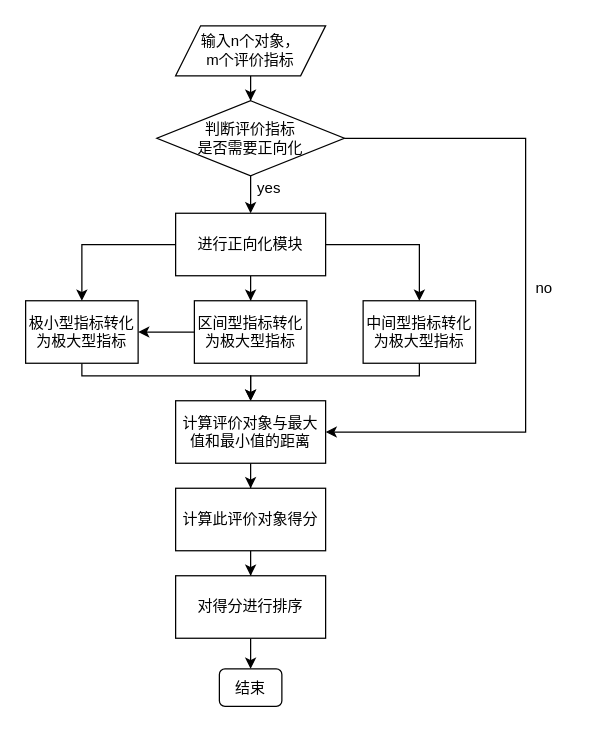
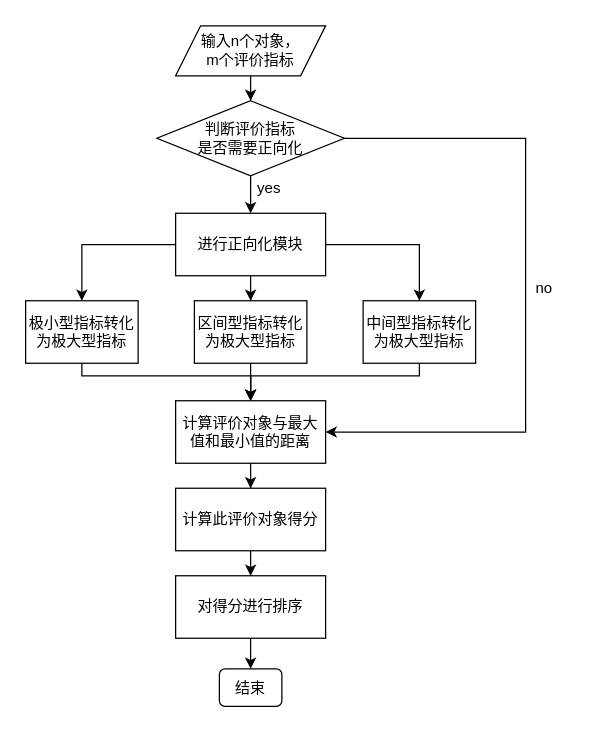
(170, 332) -> (251, 367)
